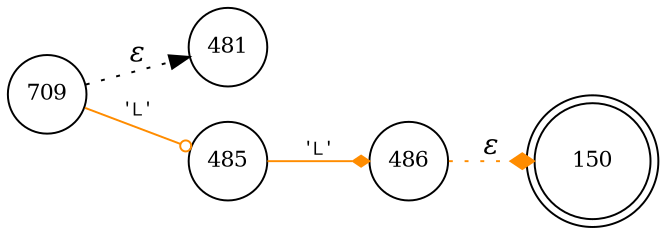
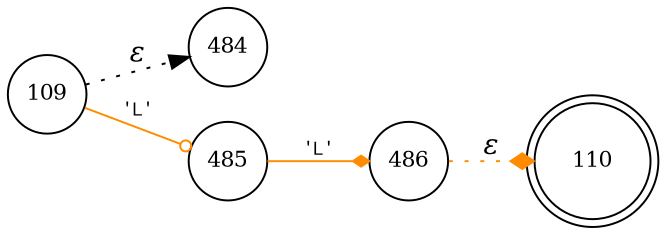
(228, 47) -> (228, 47)
(47, 94) -> (47, 94)
(593, 161) -> (593, 161)
